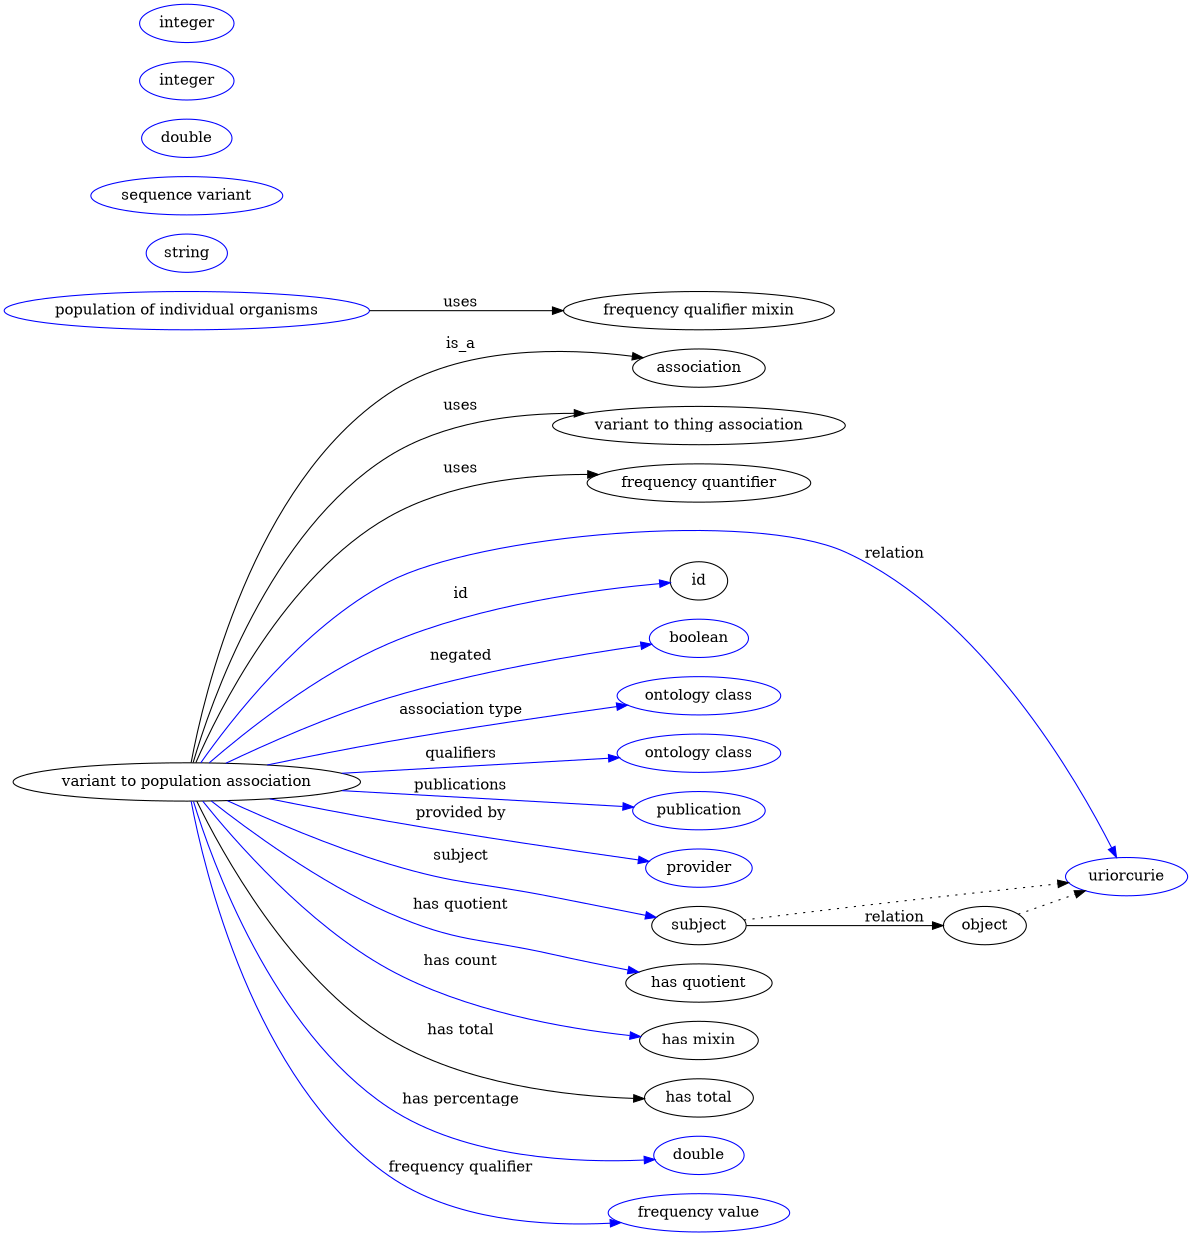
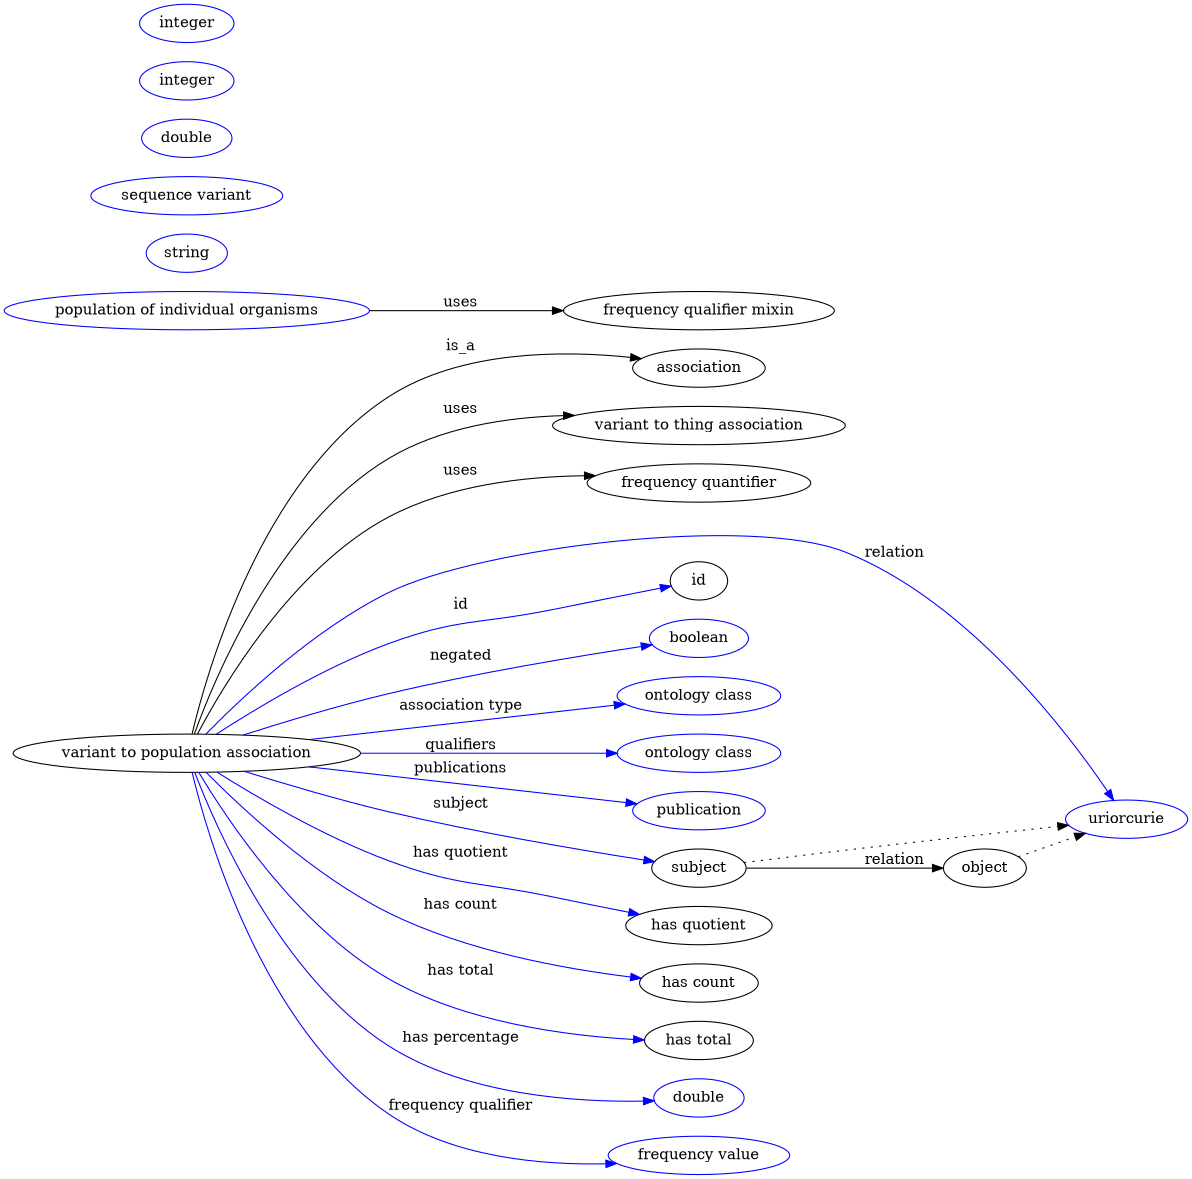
(699, 868) -> none
(367, 1023) -> (376, 971)
(699, 1040) -> (699, 983)
